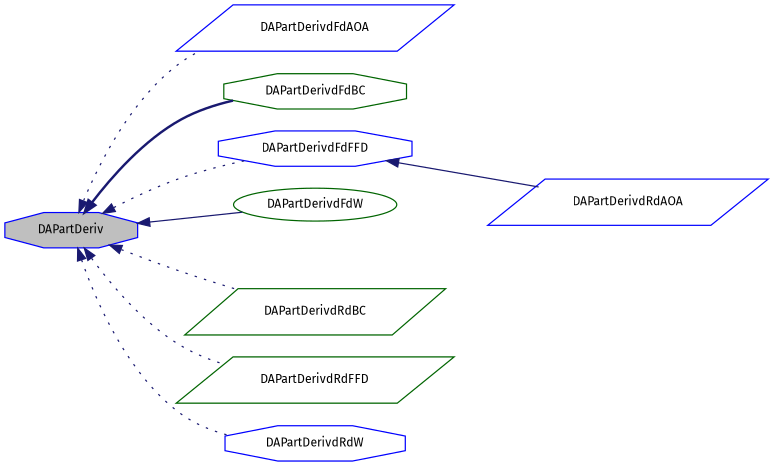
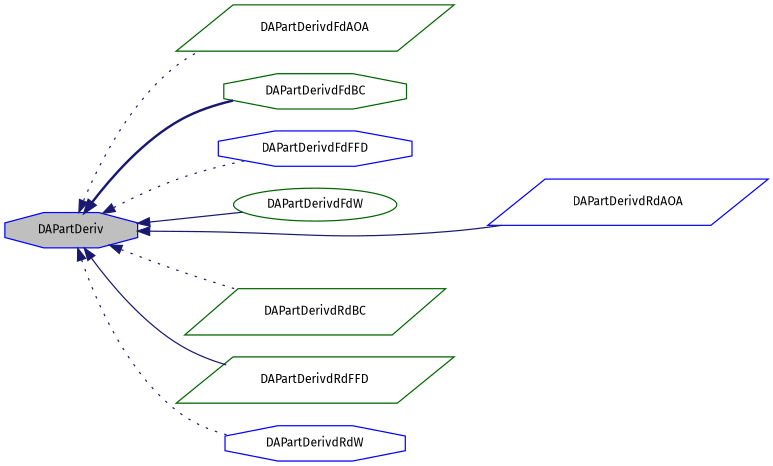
(315, 28) -> (315, 28)
(469, 175) -> (326, 236)
(150, 323) -> (150, 323)
